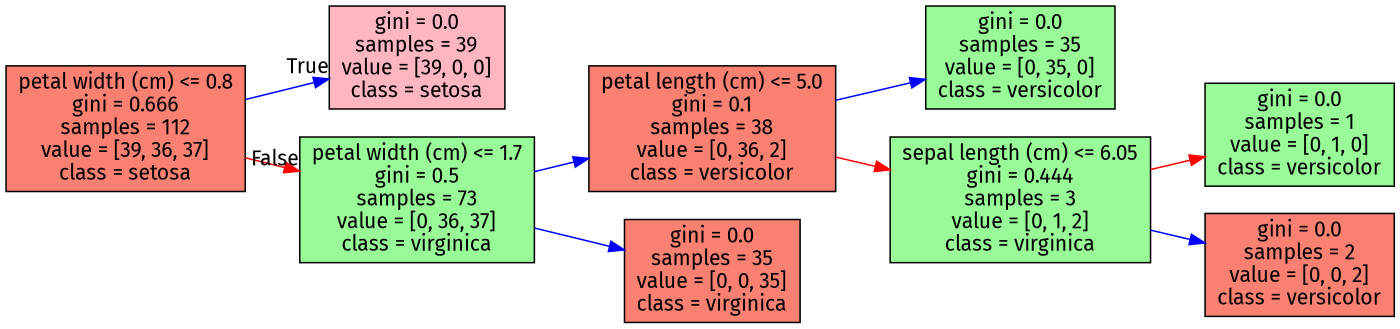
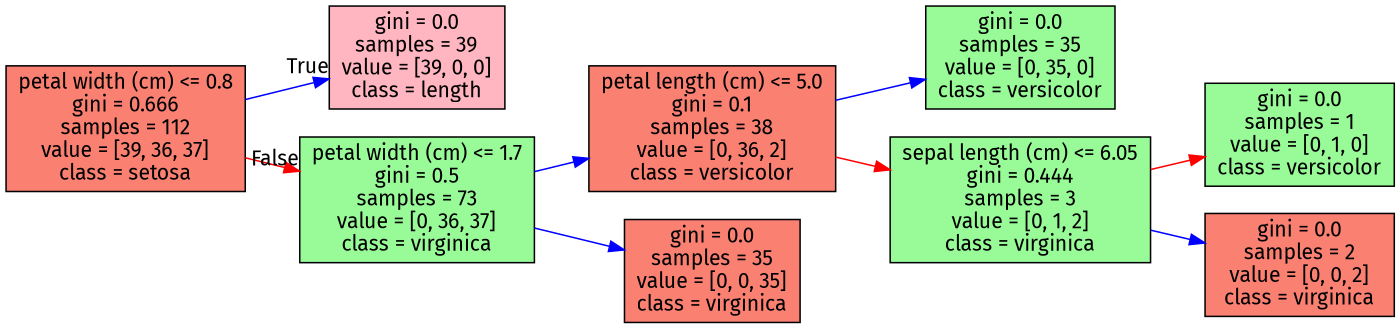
(417, 58) -> (417, 58)
(1300, 265) -> (1300, 265)
